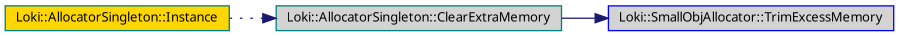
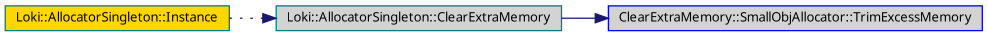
(751, 18) -> (795, 18)
